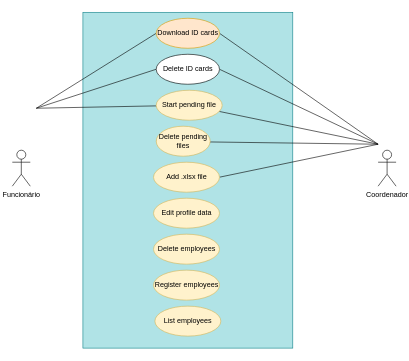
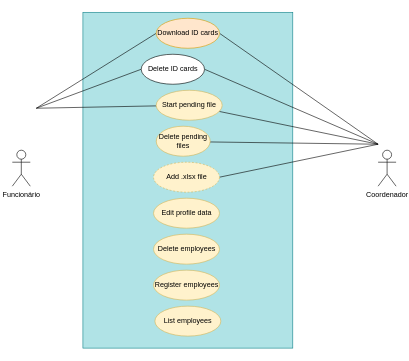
(188, 69) -> (173, 69)
(187, 177) -> (187, 177)
